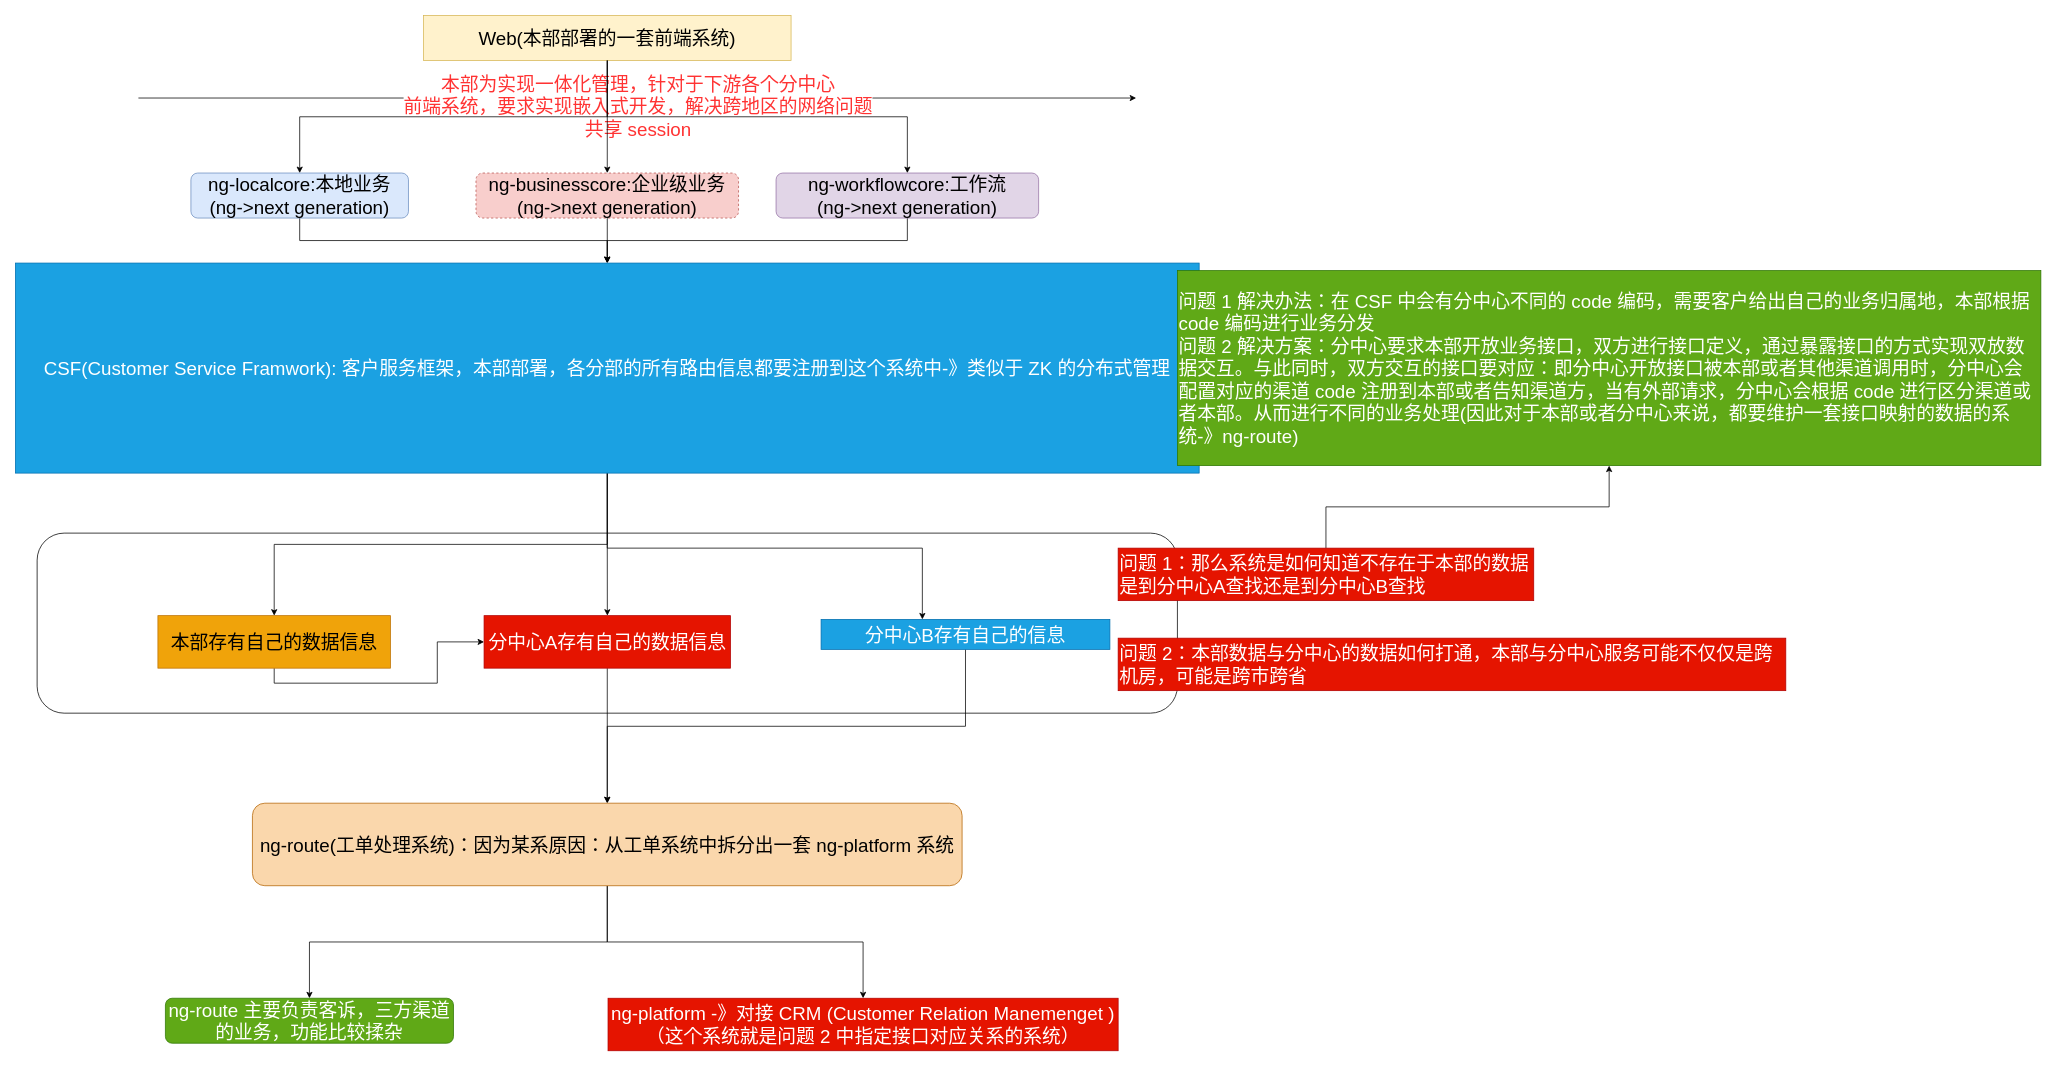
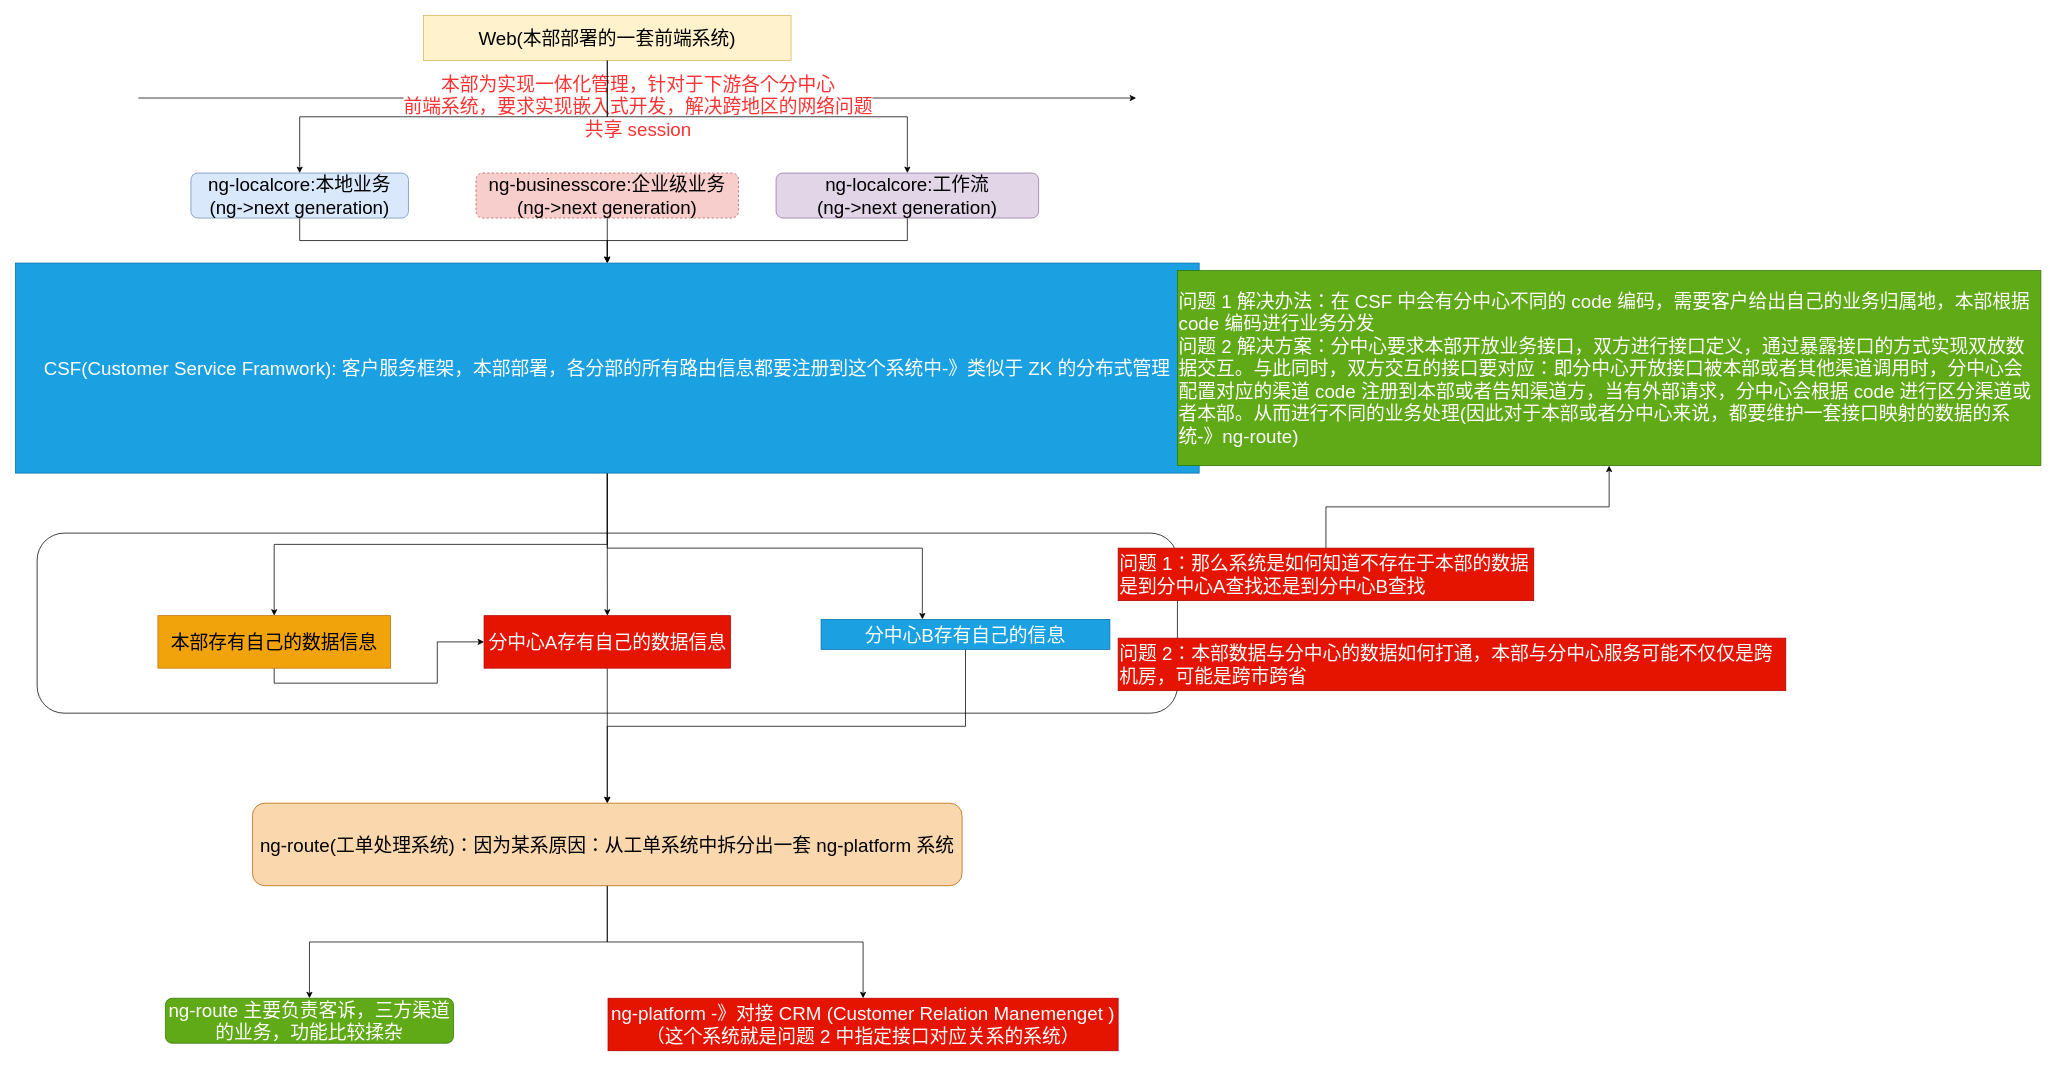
(607, 143) -> none
(907, 195) -> (907, 195)
